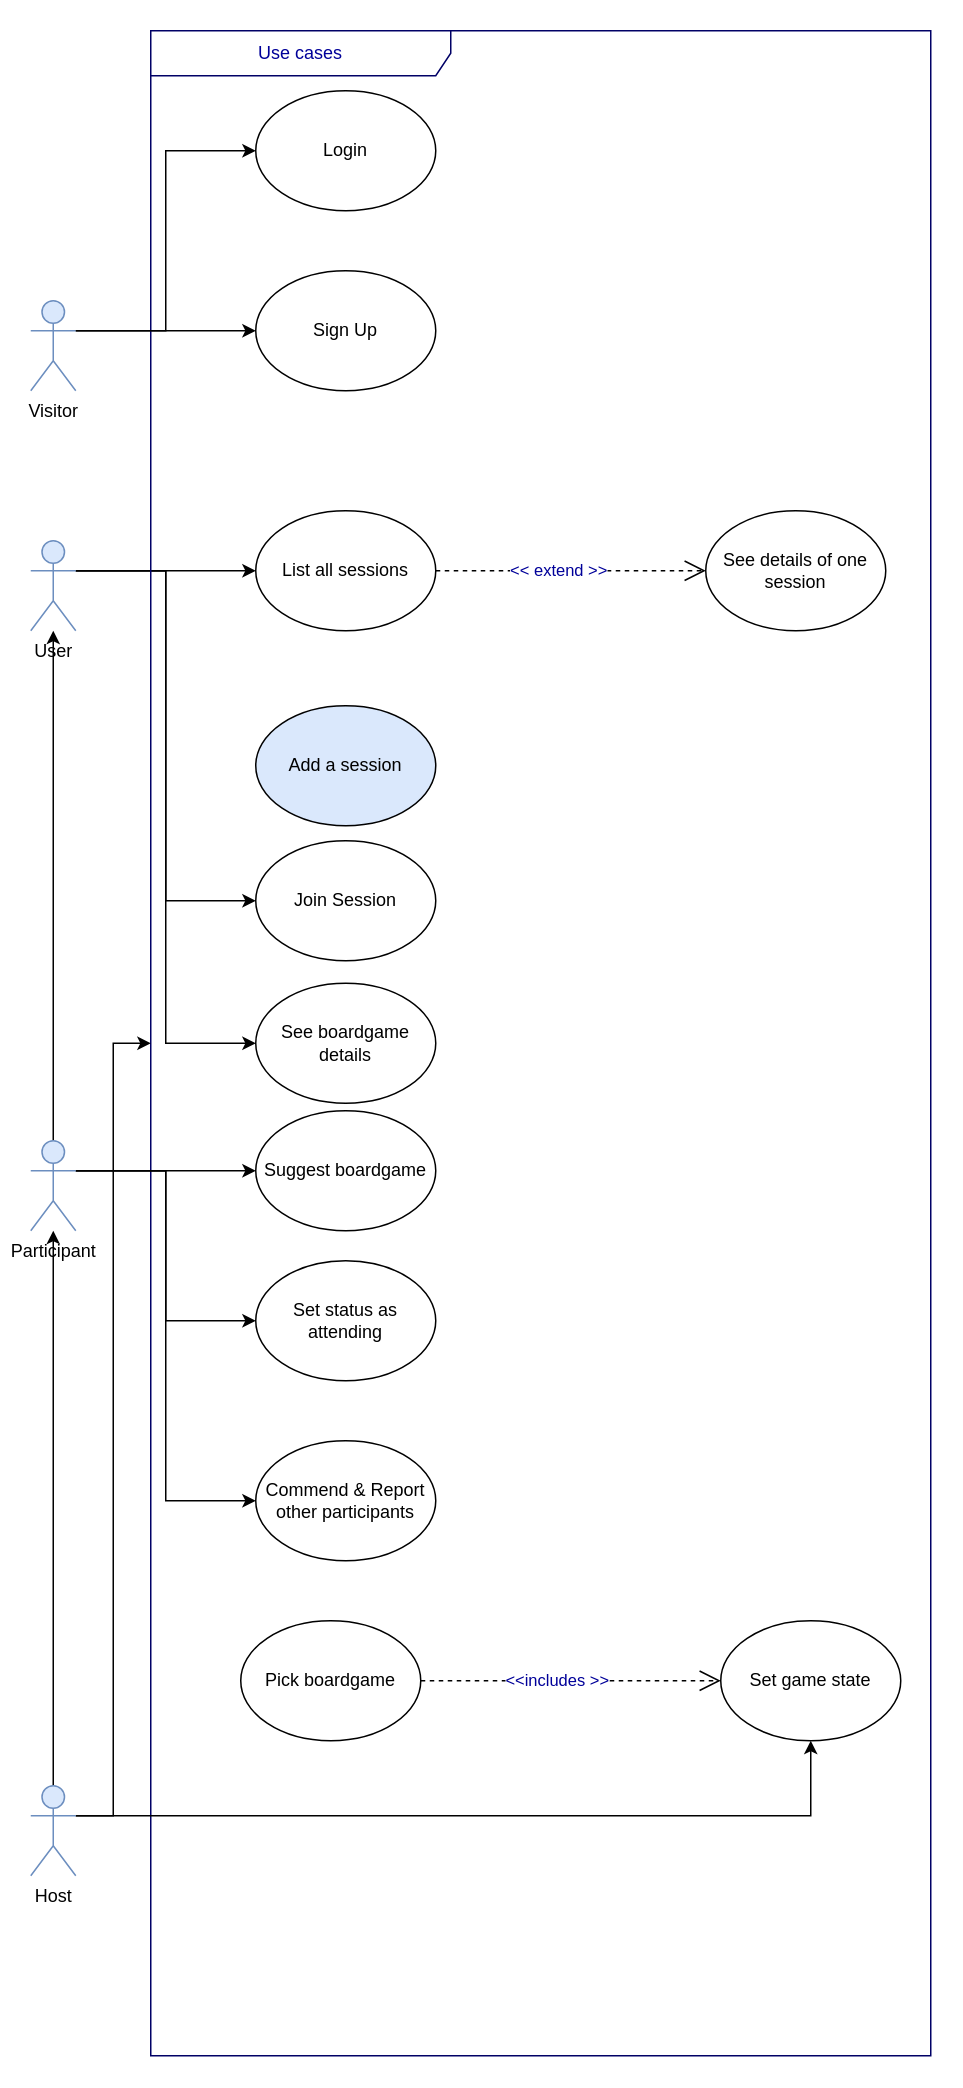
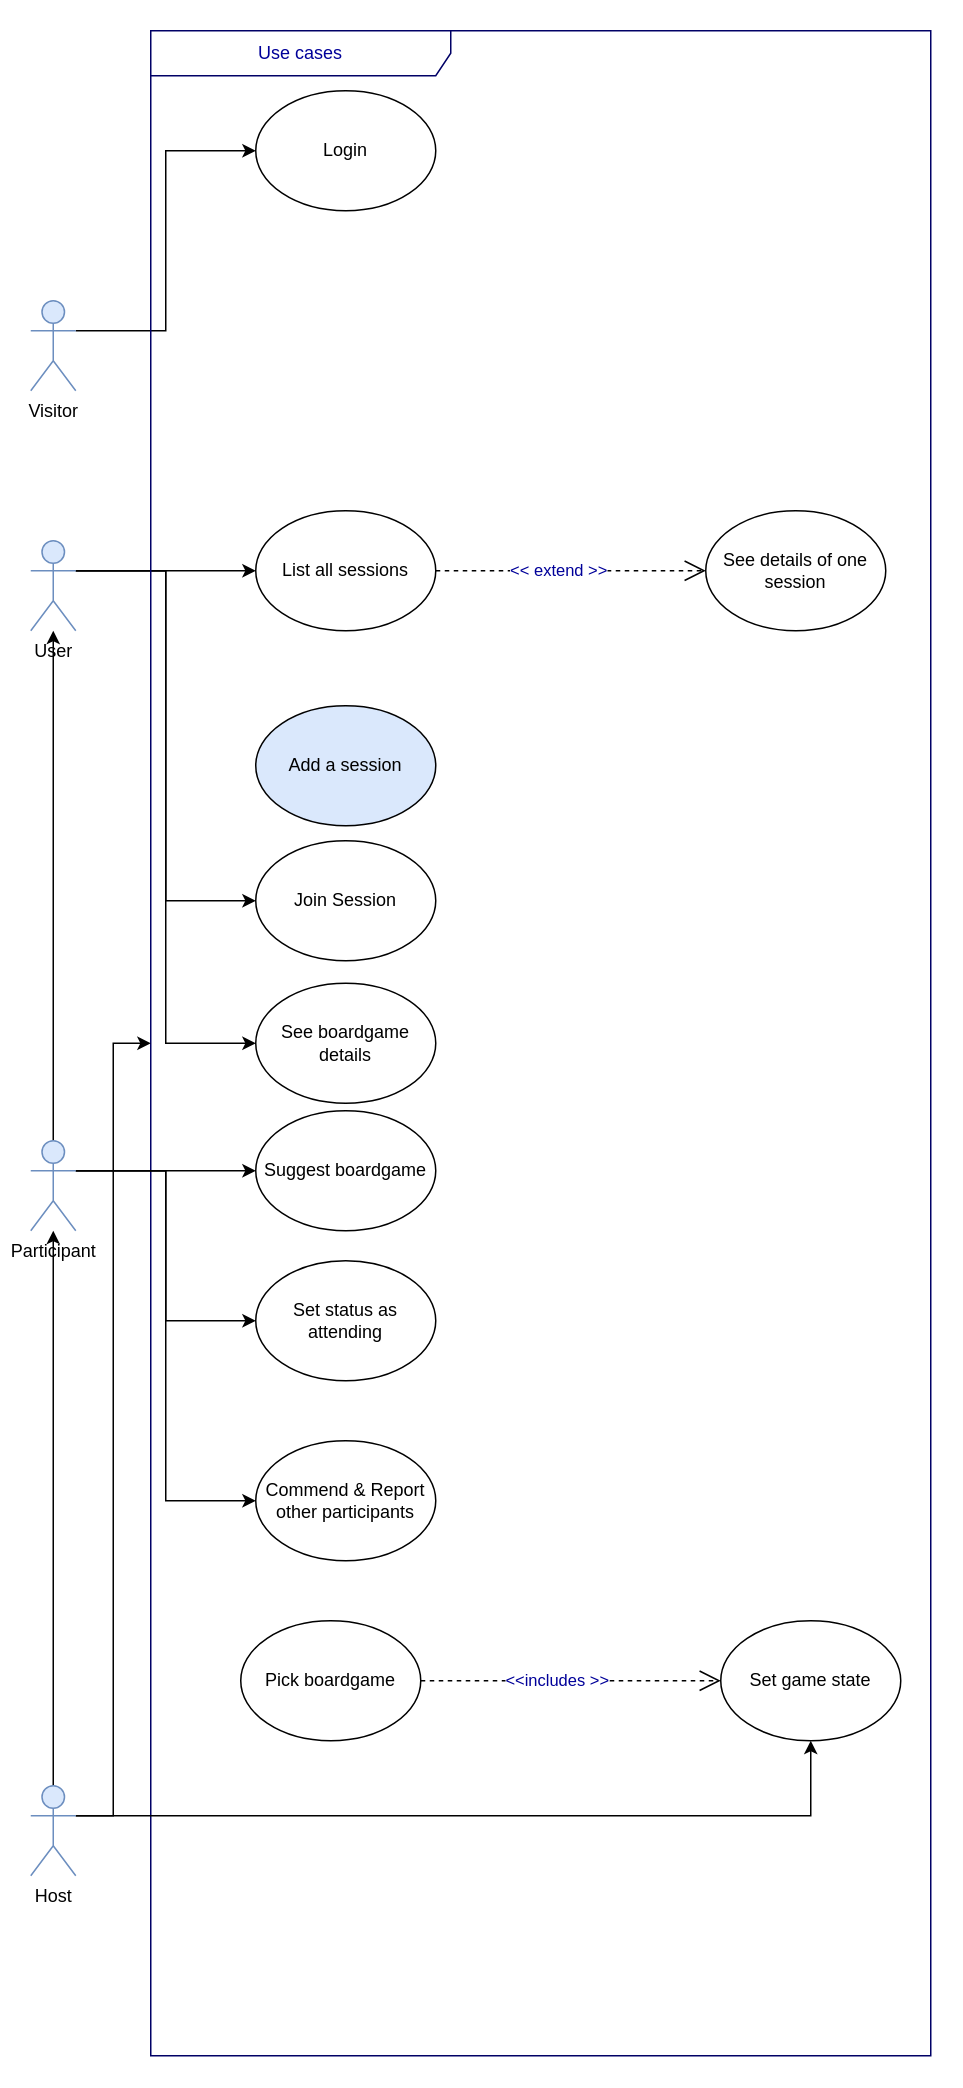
(206, 331) -> none
(346, 331) -> none
